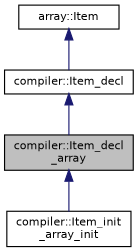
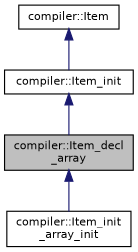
(69, 17) -> (69, 17)
(69, 82) -> (69, 82)
